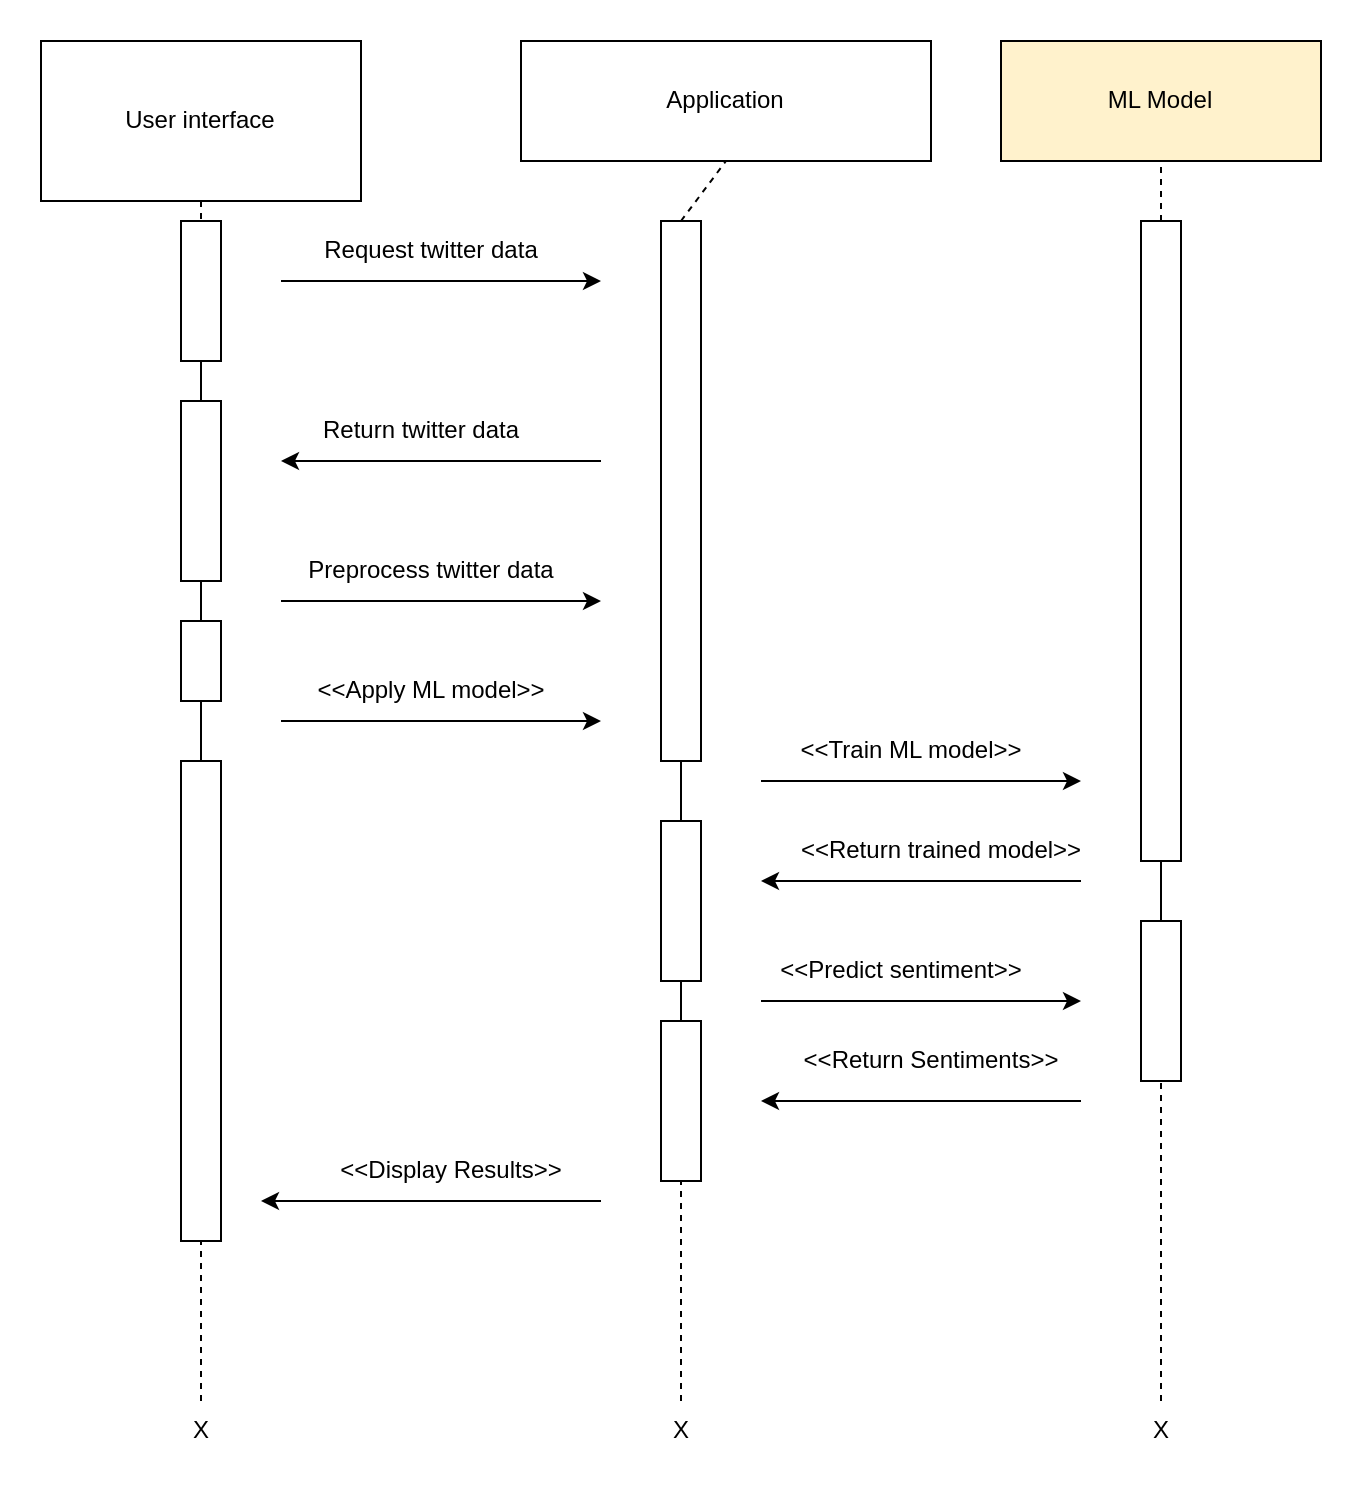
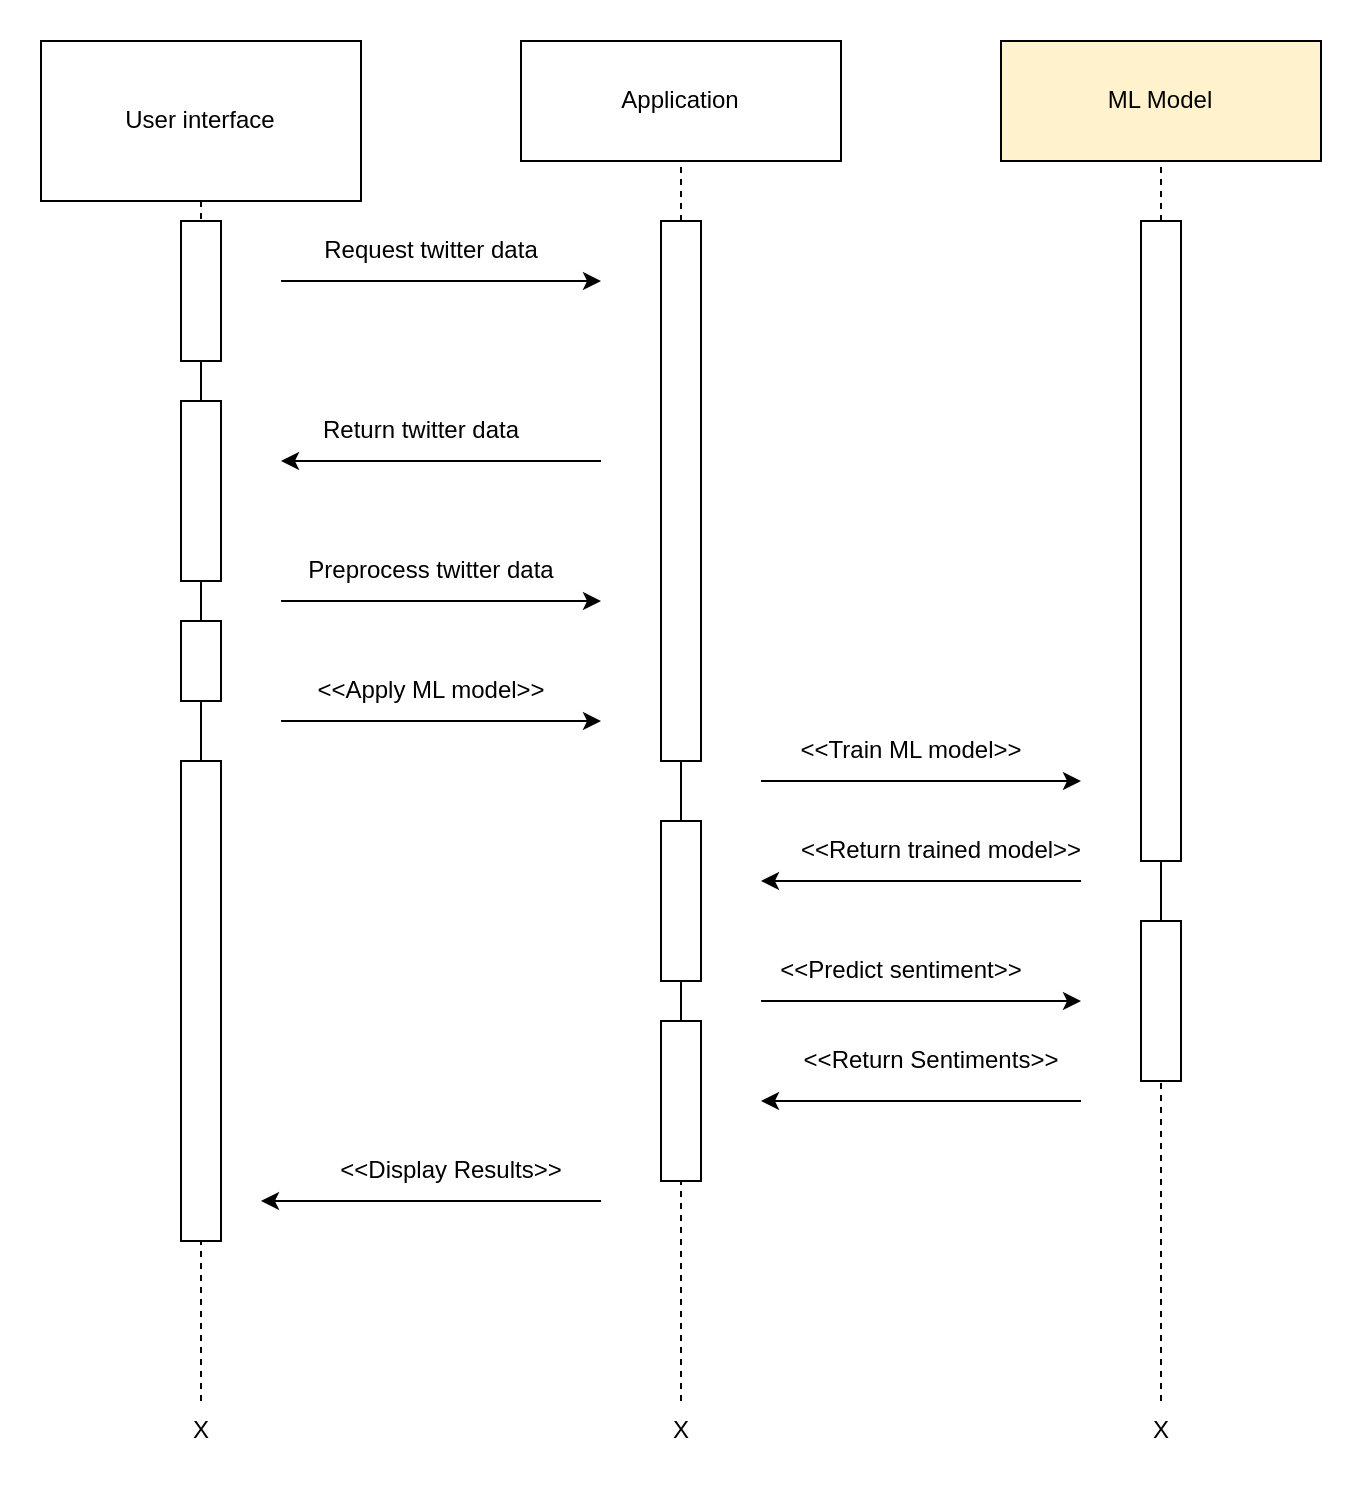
(726, 101) -> (681, 101)
